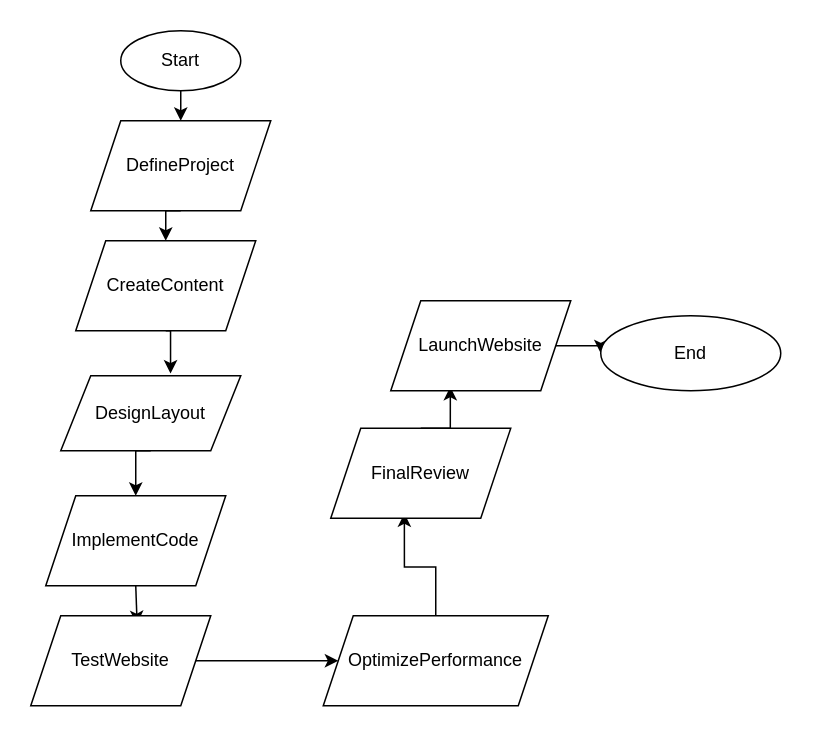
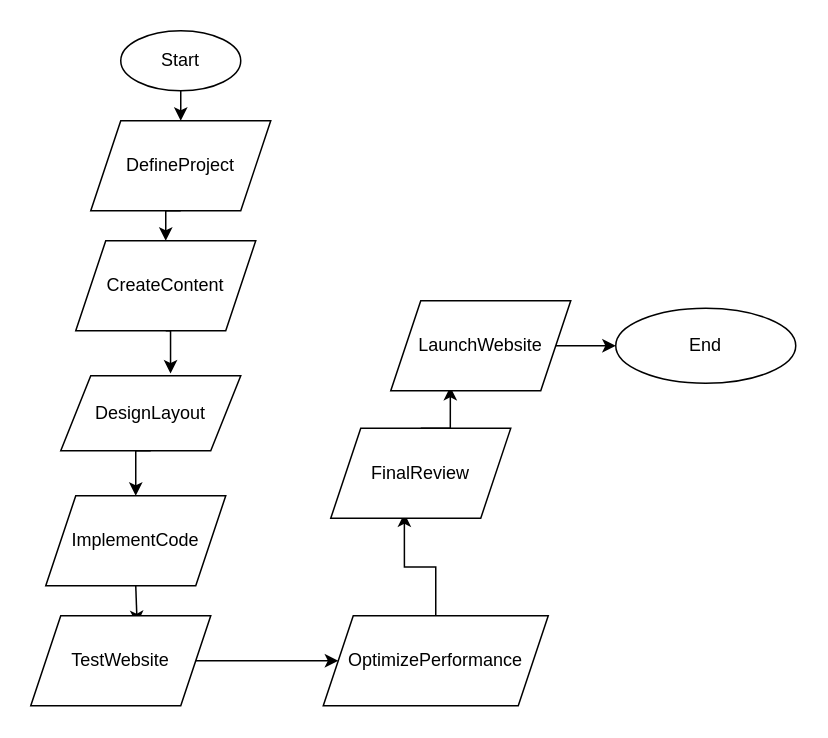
(691, 353) -> (706, 346)
